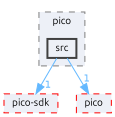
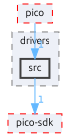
(62, 21) -> (35, 41)
(76, 72) -> (35, 39)
